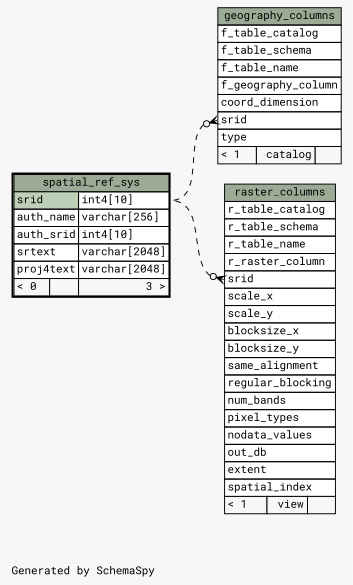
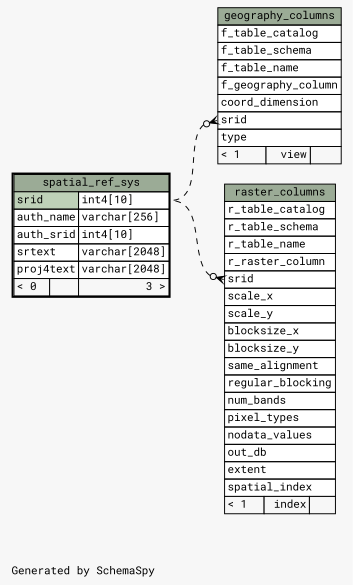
(289, 155) -> (294, 155)
(291, 505) -> (290, 505)
